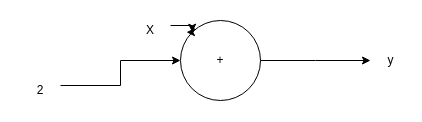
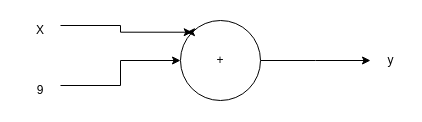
(151, 31) -> (41, 31)
(41, 91) -> (41, 91)
